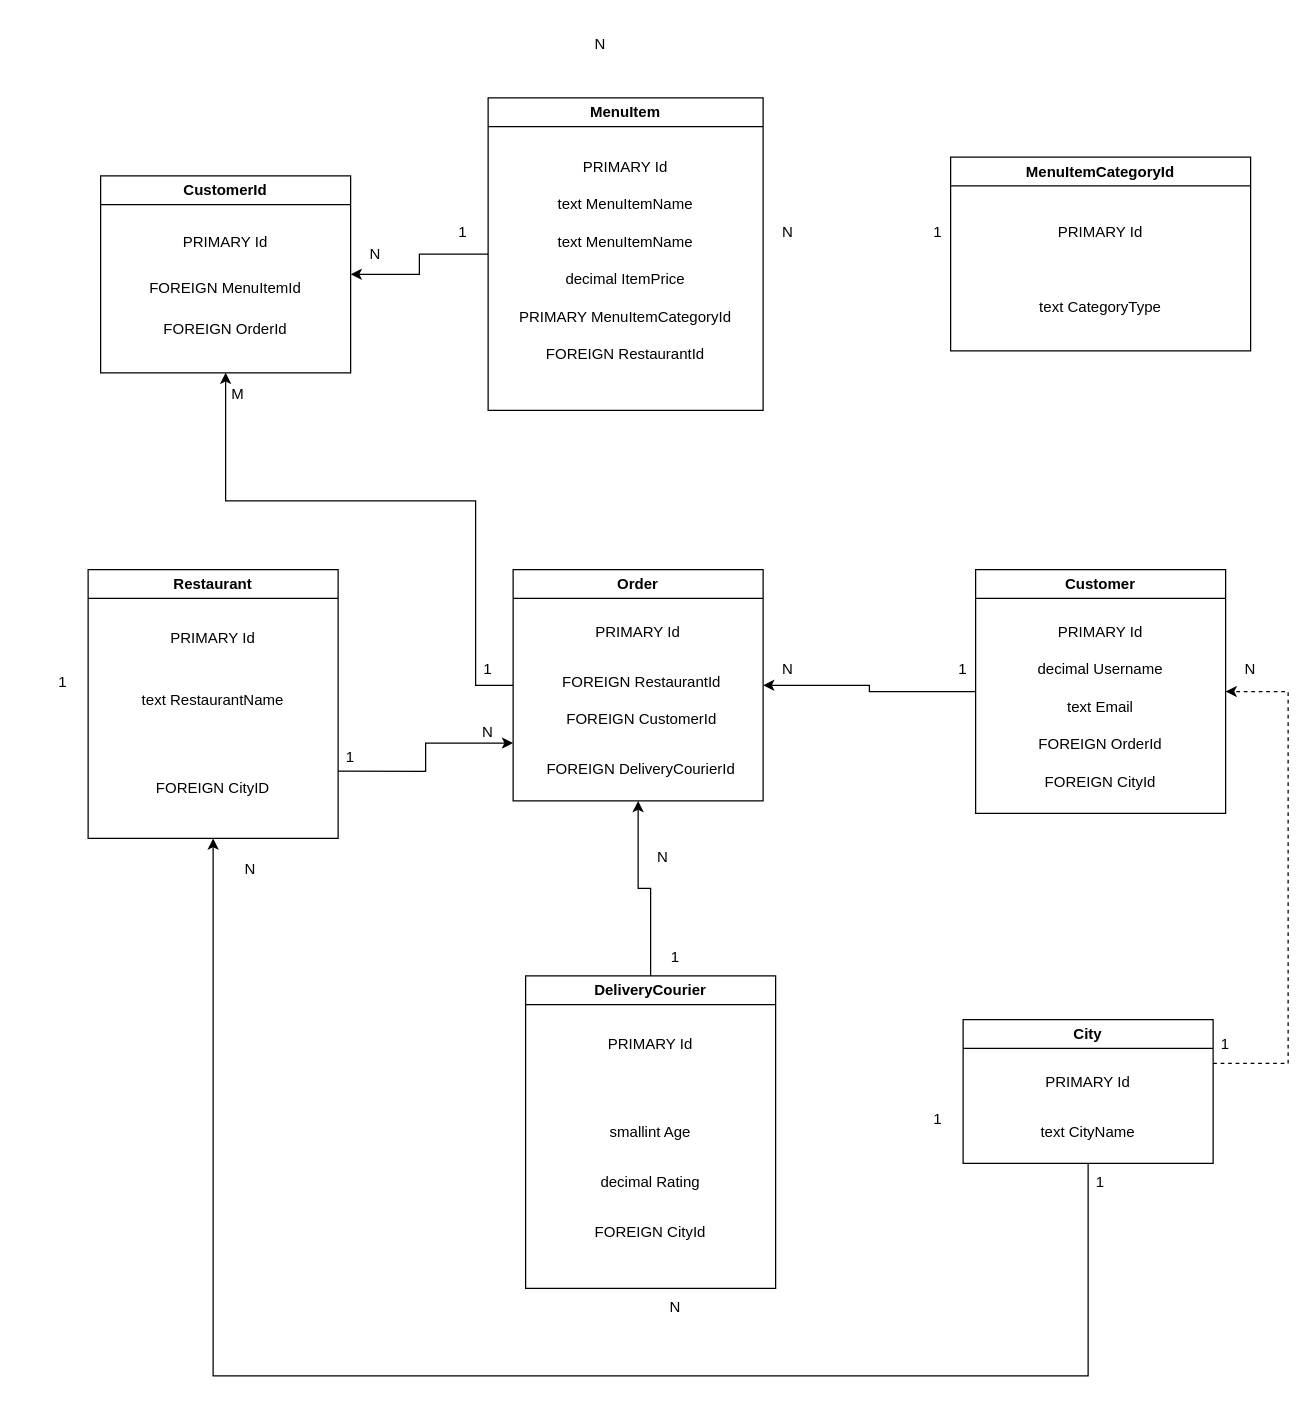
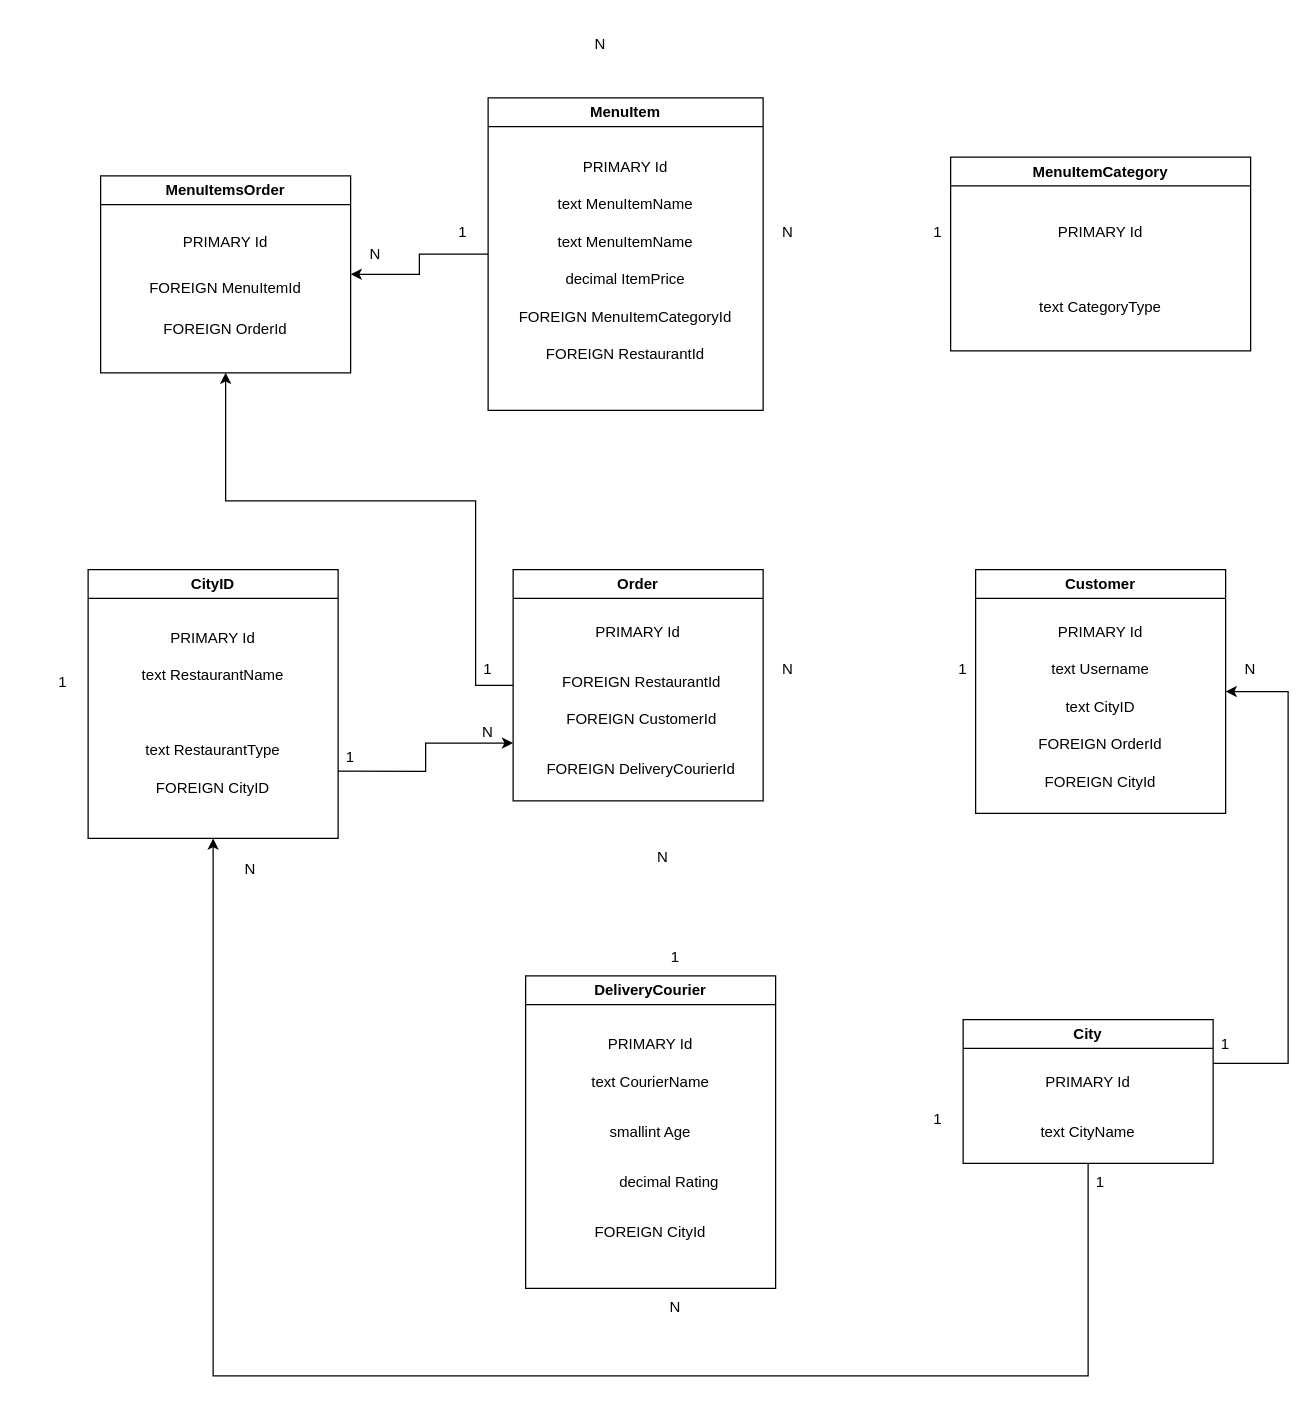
(1101, 172) -> (1101, 172)
(226, 191) -> (226, 191)
(626, 317) -> (626, 317)
(238, 394) -> none
(213, 584) -> (213, 584)
(1101, 669) -> (1101, 669)
(869, 691) -> none
(213, 701) -> (213, 676)
(1101, 707) -> (1101, 707)
none -> (213, 751)
(1288, 887) -> (1288, 887)
(649, 888) -> none
none -> (651, 1082)
(651, 1182) -> (669, 1182)
